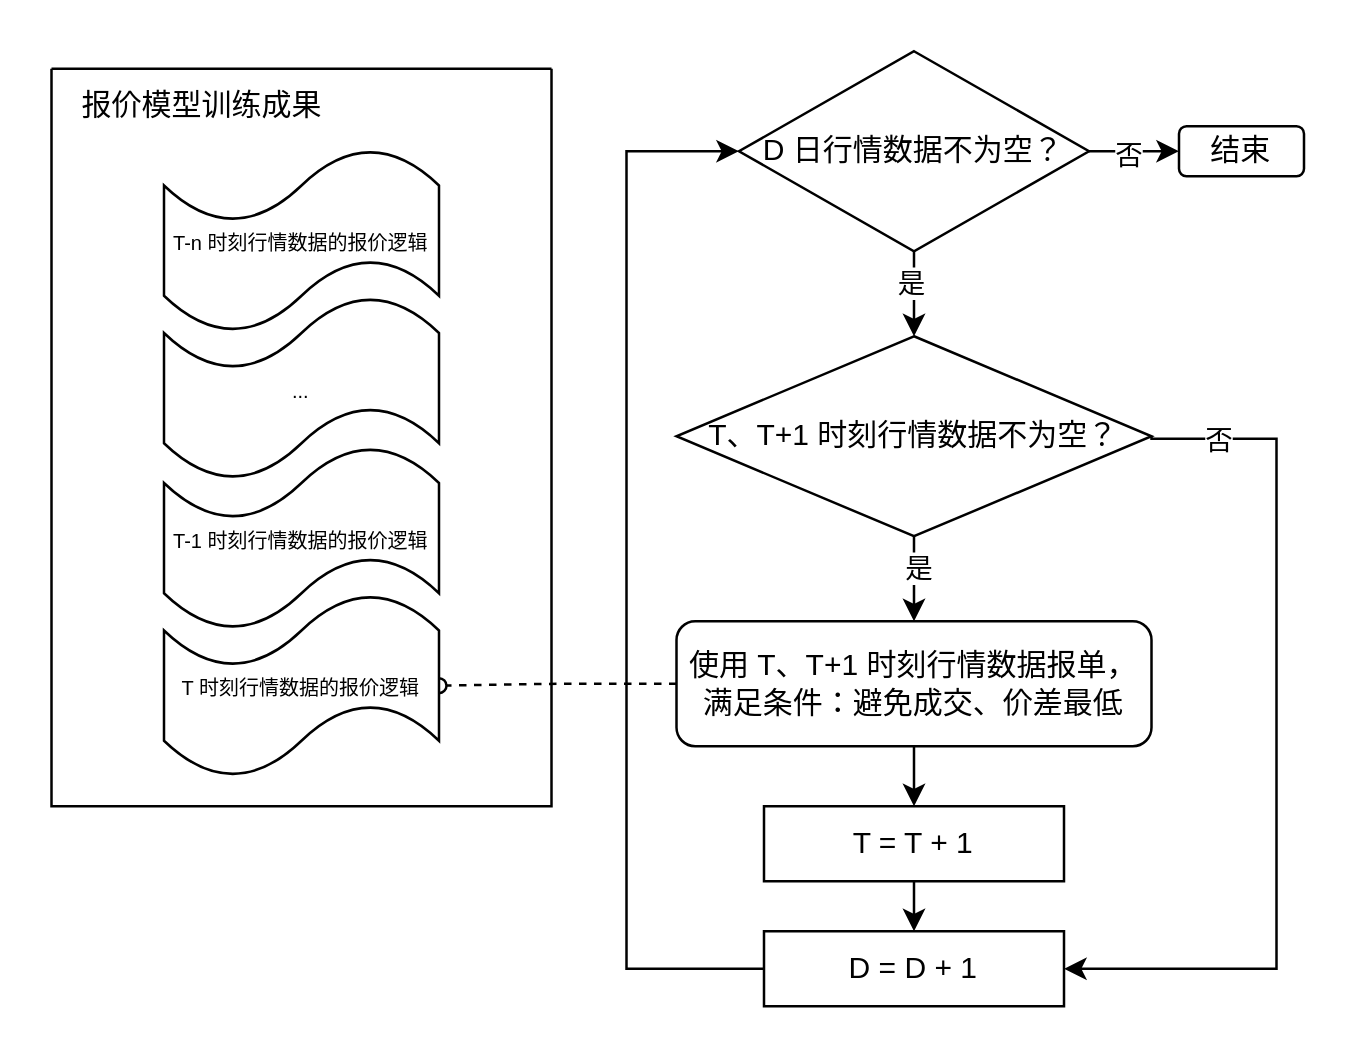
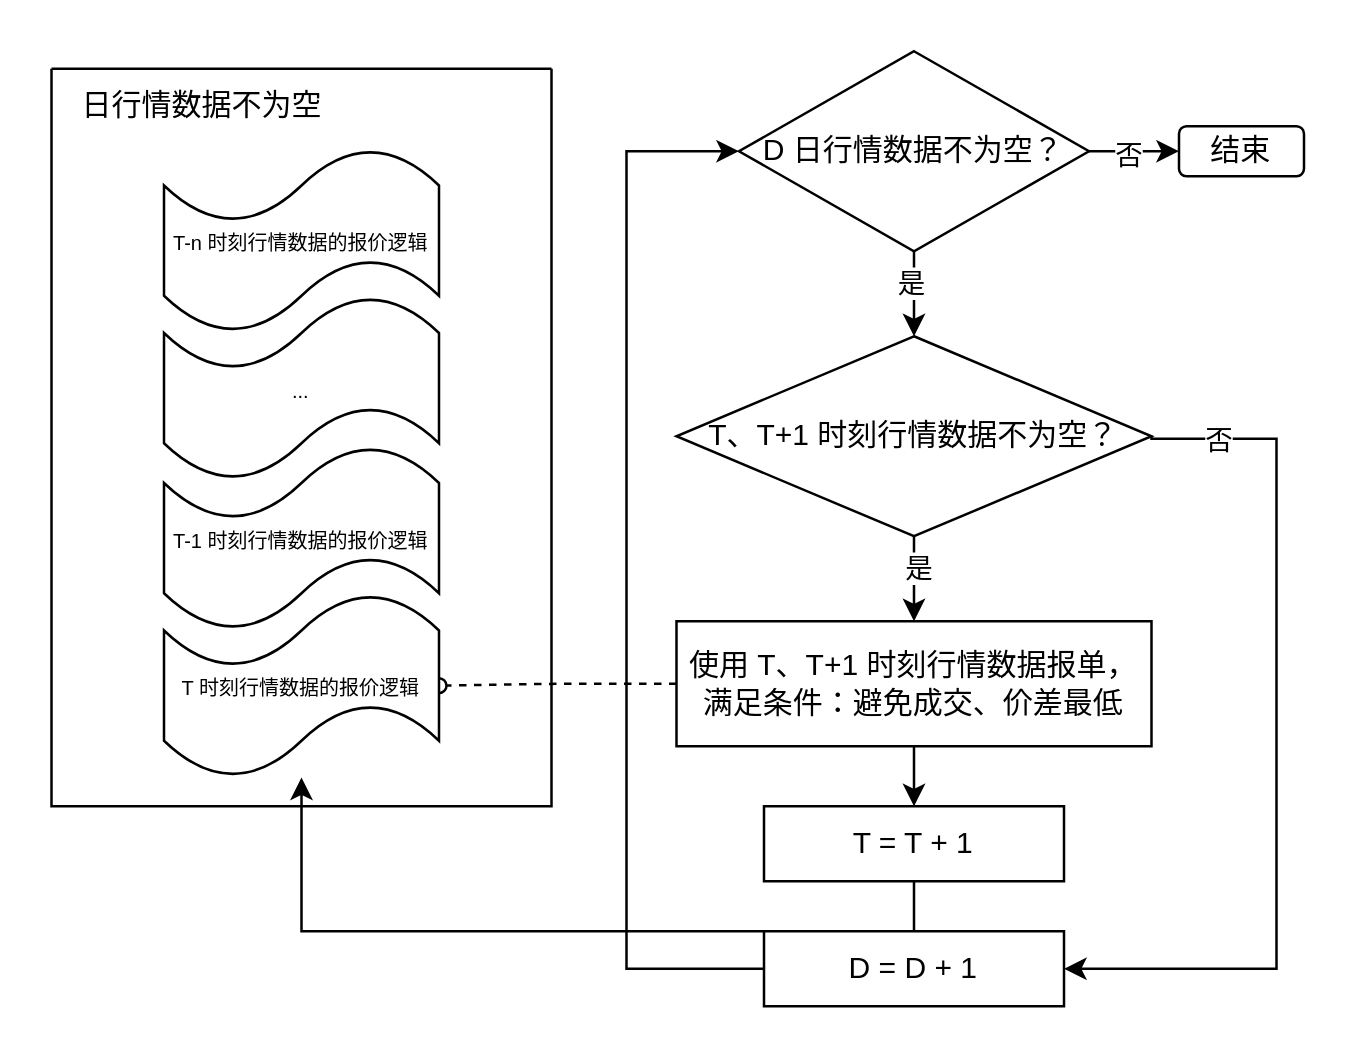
(203, 106) -> (203, 106)
(914, 684) -> (914, 684)
(914, 913) -> (401, 931)
